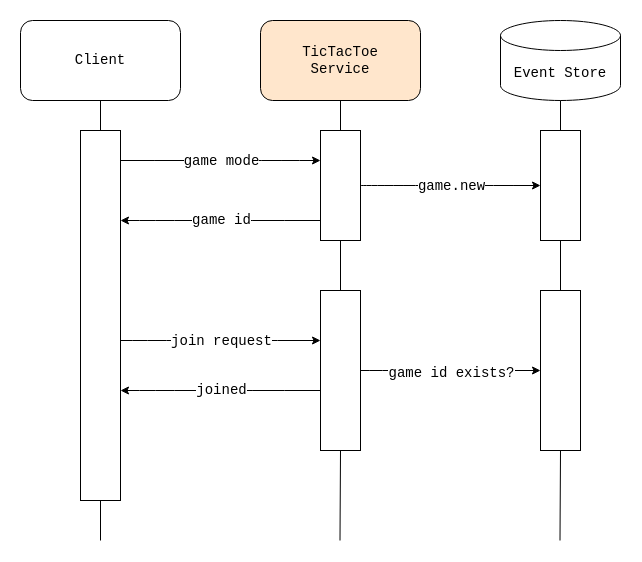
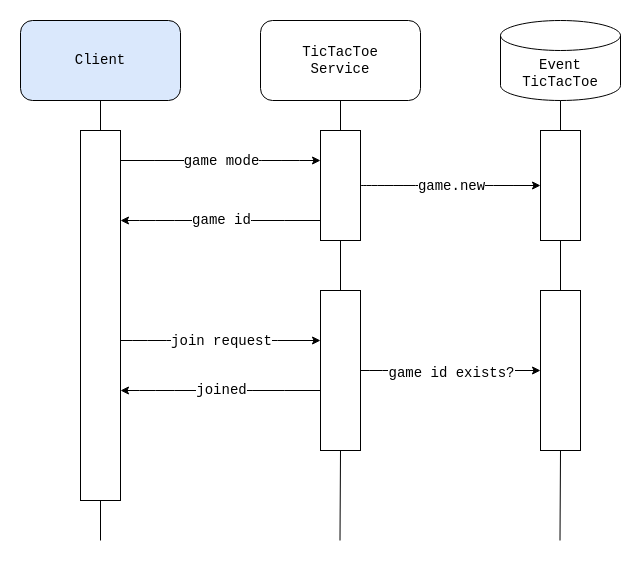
(101, 61) -> (101, 61)
(341, 61) -> (341, 61)
(561, 74) -> (561, 74)
